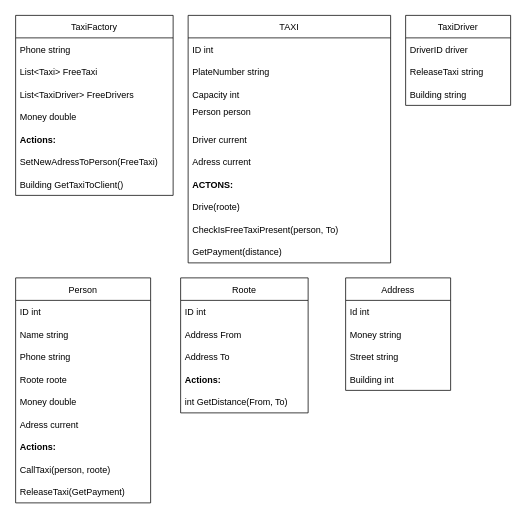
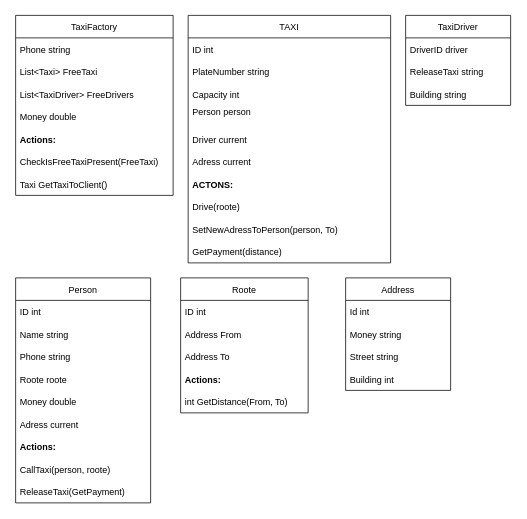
(94, 162) -> (98, 162)
(77, 185) -> (69, 185)
(274, 230) -> (270, 230)
